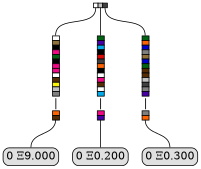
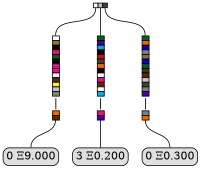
(100, 157) -> (100, 157)
